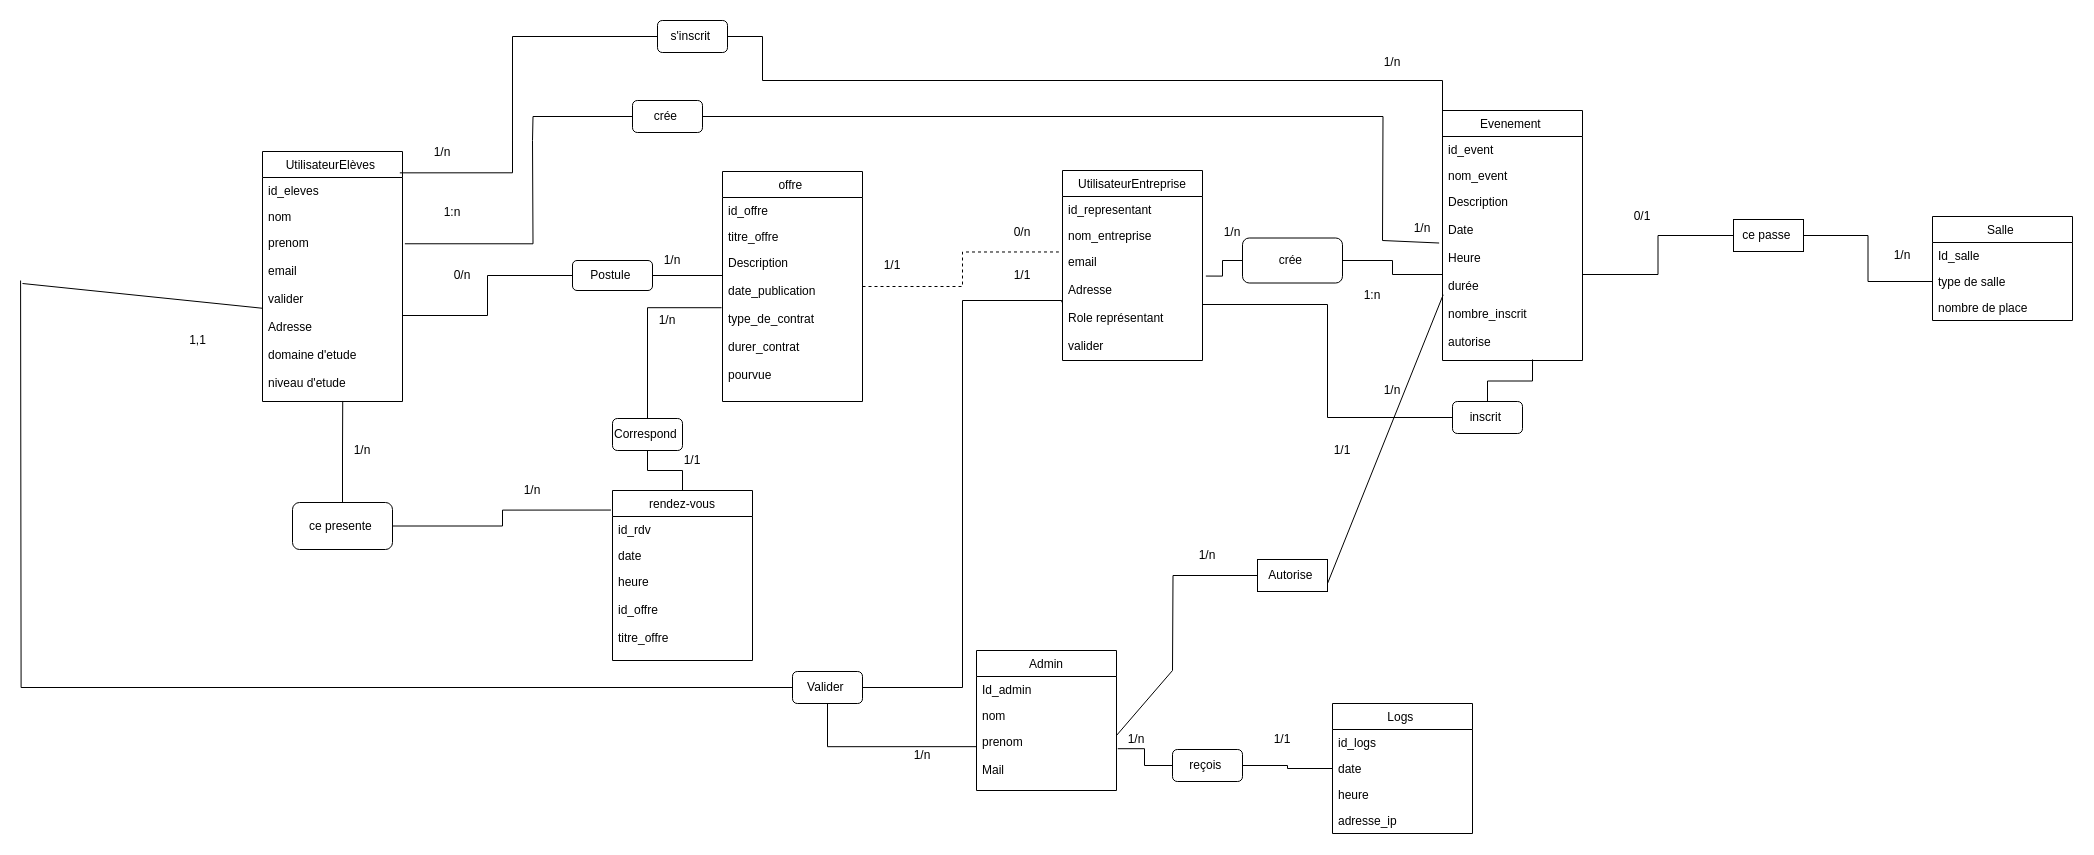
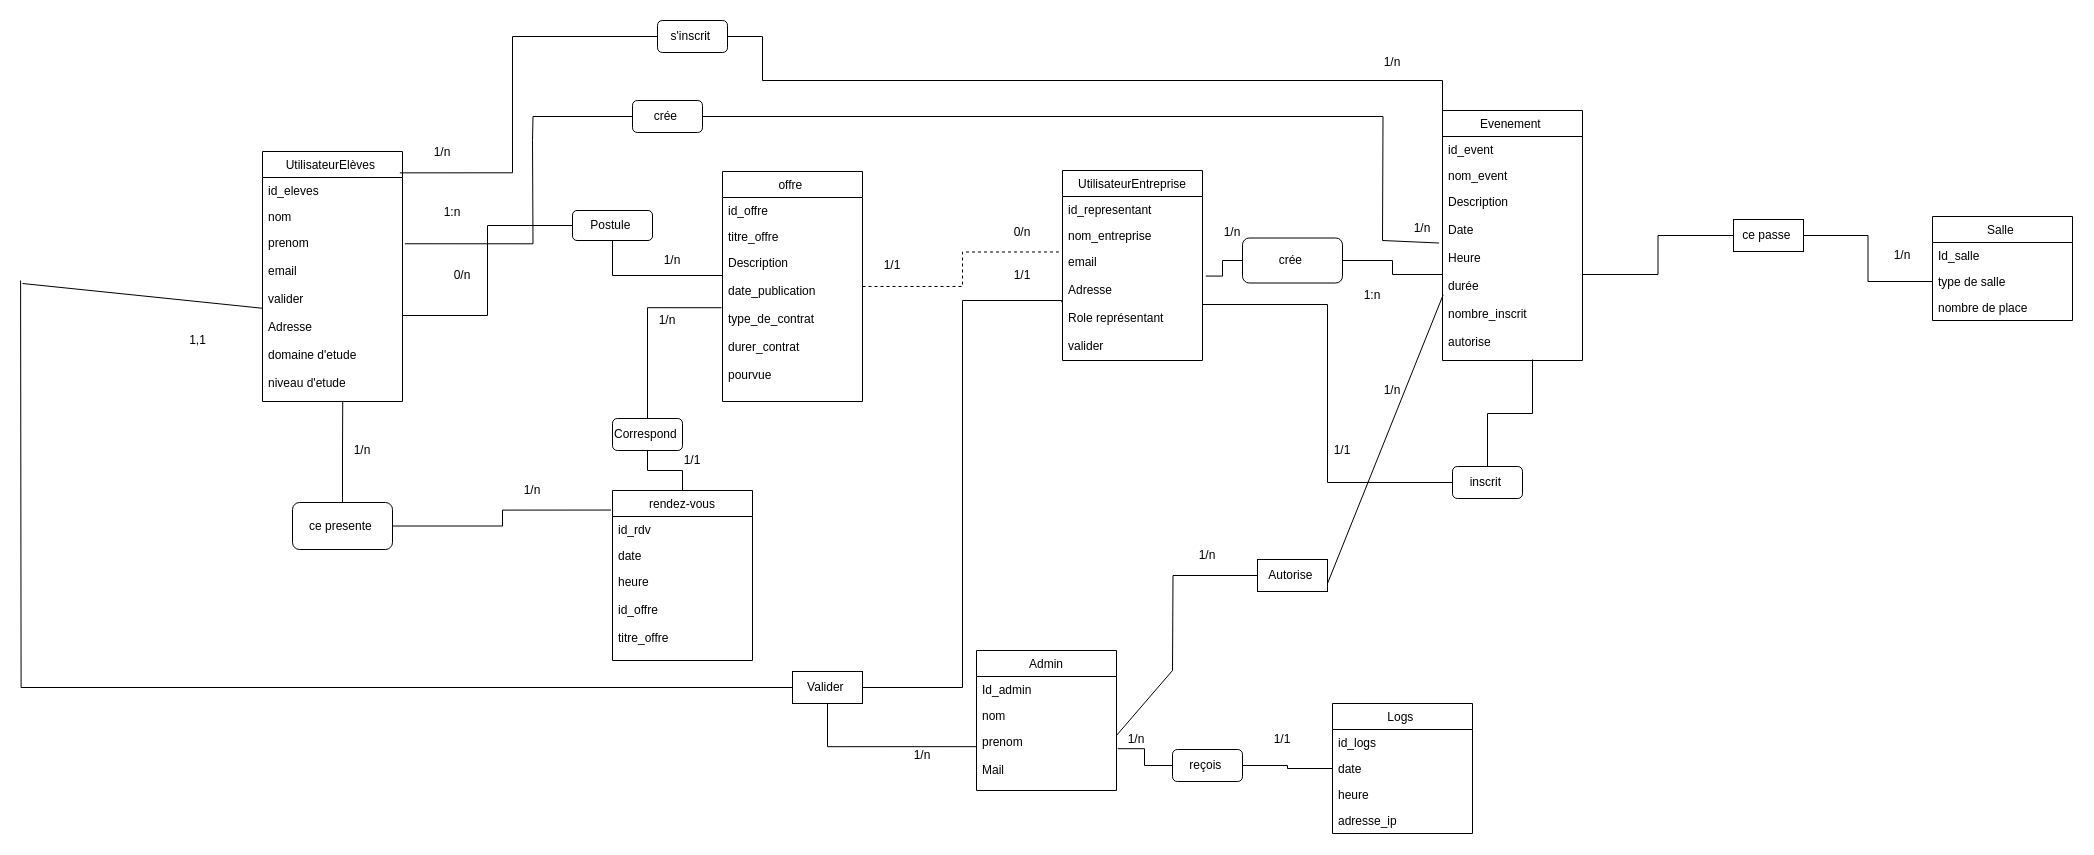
(1643, 217) -> none
(613, 276) -> (613, 226)
(1488, 418) -> (1488, 483)
(828, 688) -> (828, 688)
